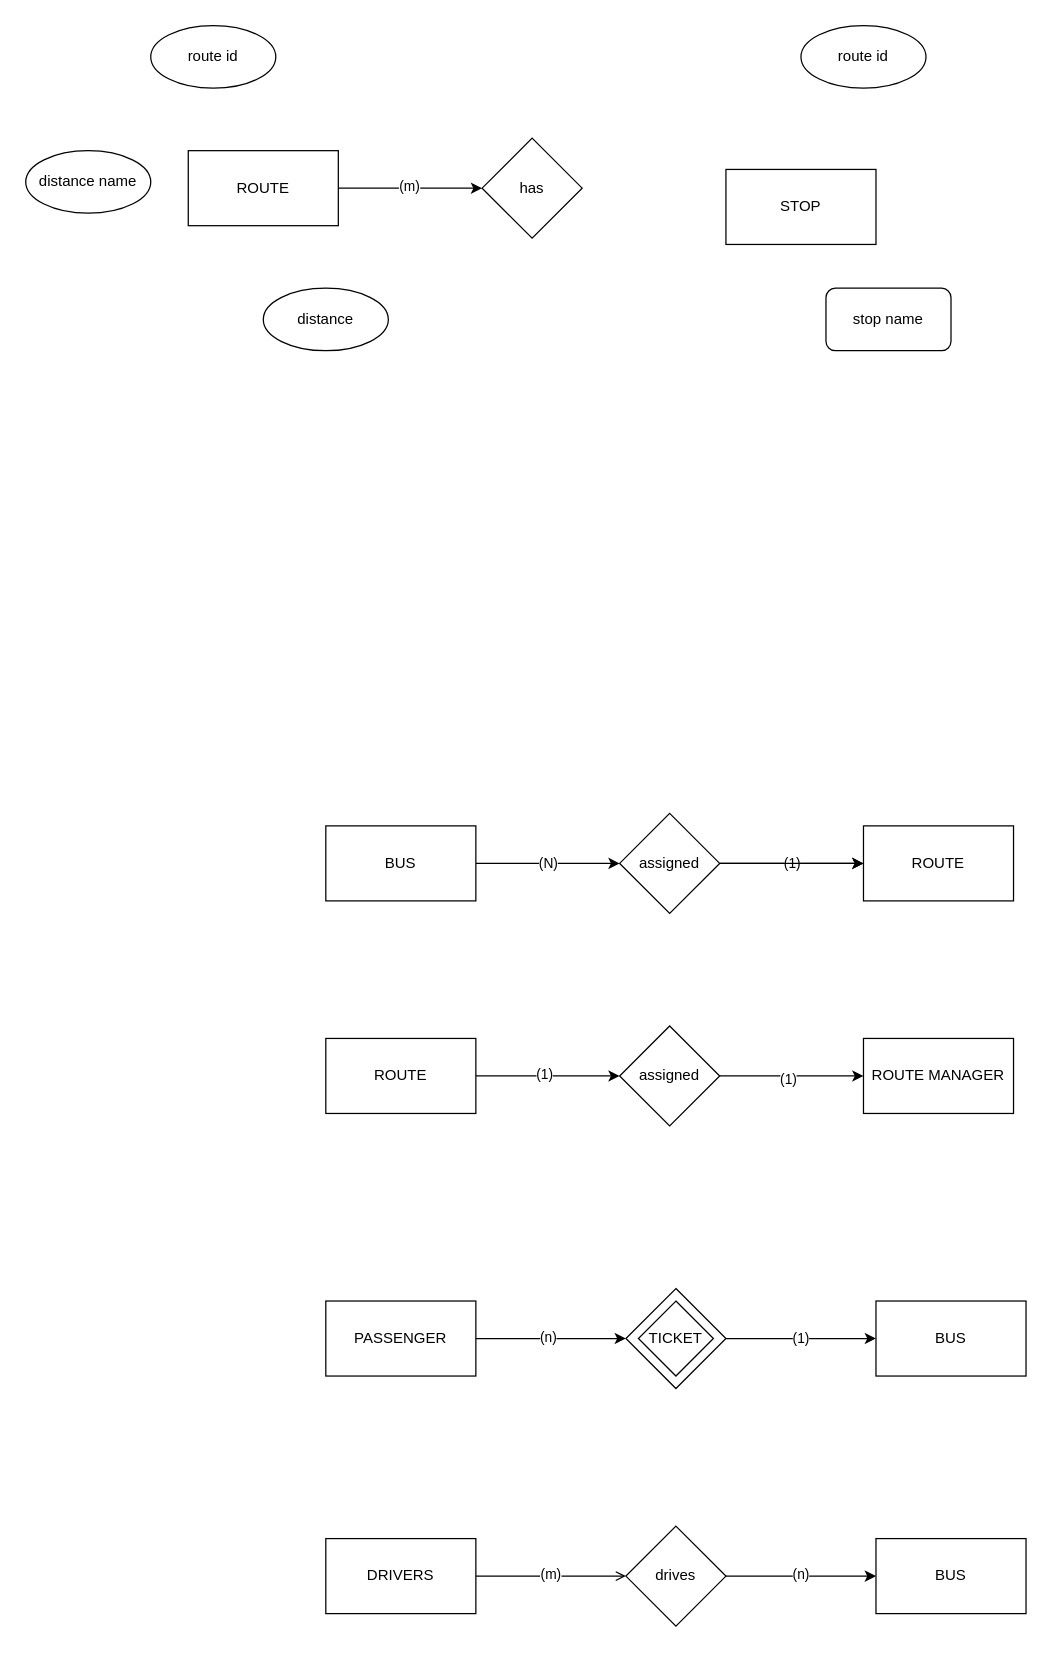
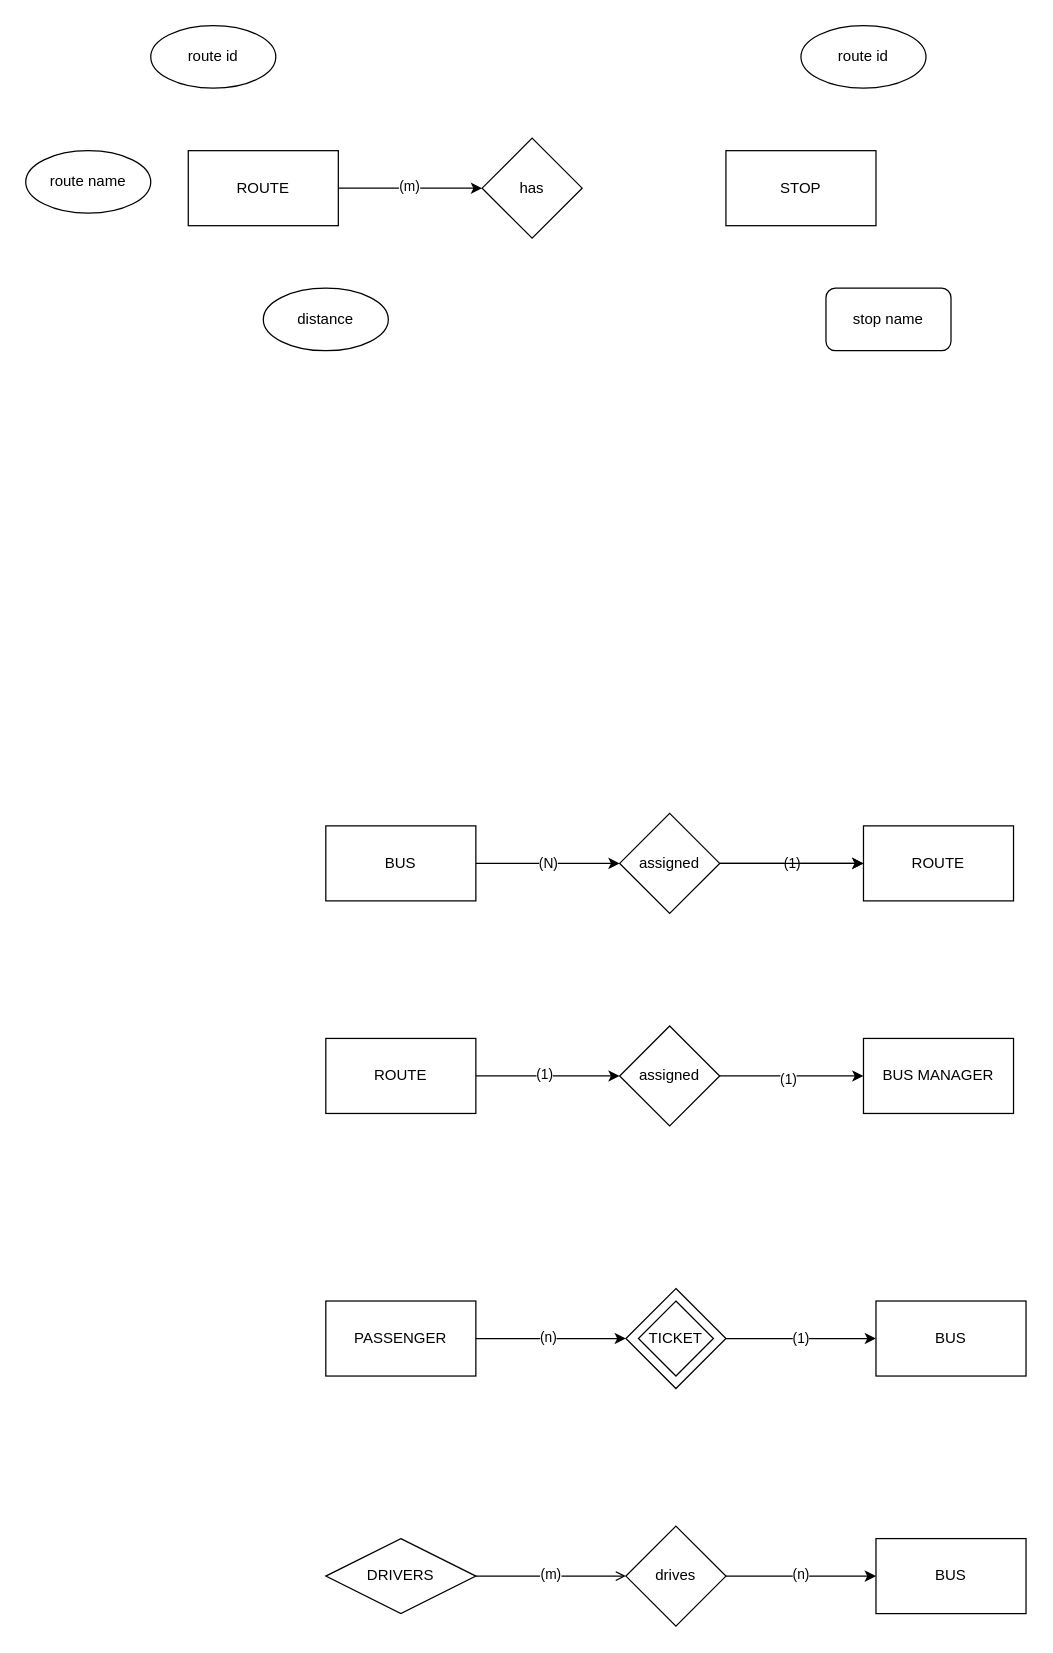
(88, 182) -> (88, 182)
(801, 207) -> (801, 188)
(938, 1076) -> (938, 1076)
(401, 1576) -> (401, 1576)
